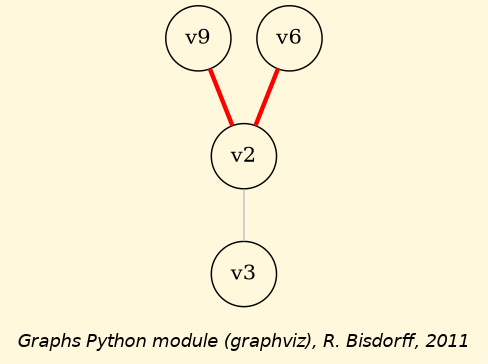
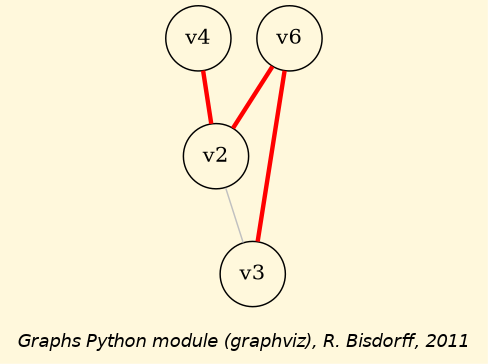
(198, 38) -> (198, 38)
none -> (271, 156)
